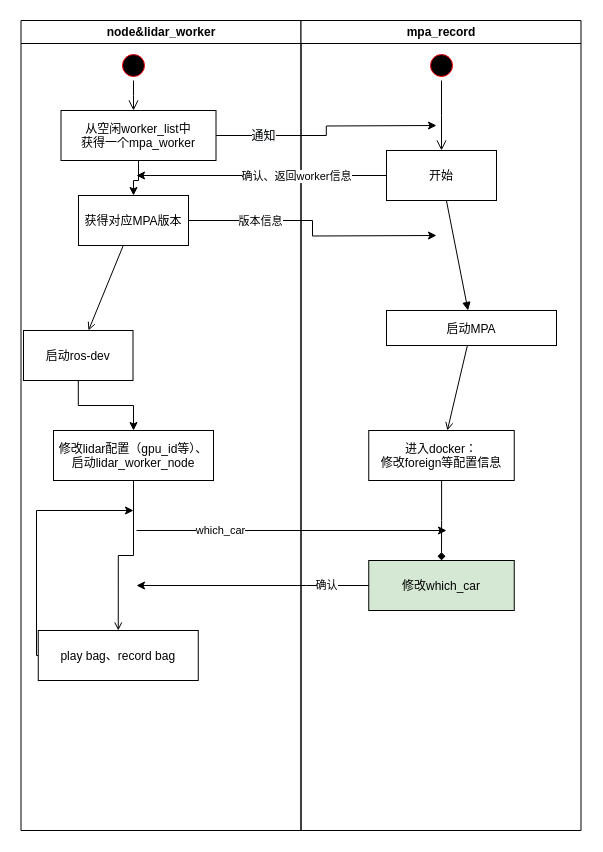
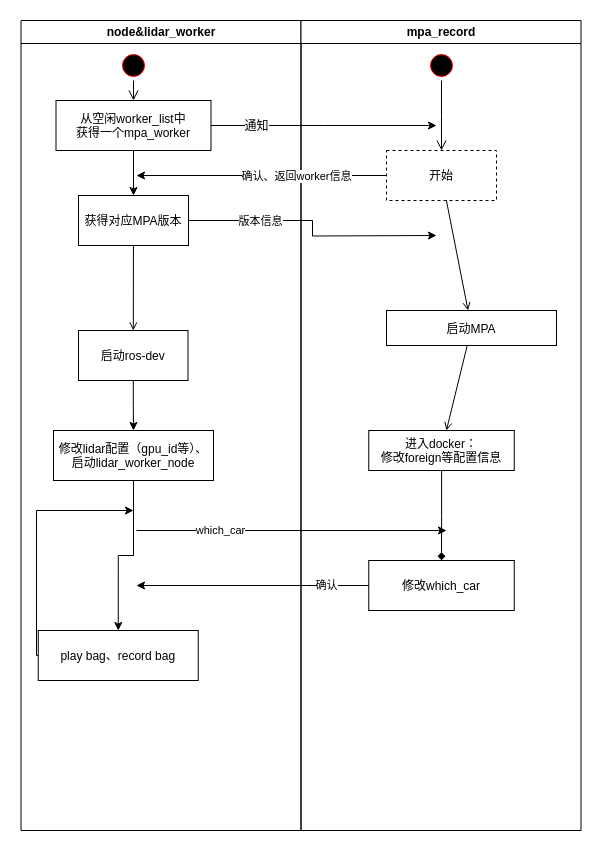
(139, 136) -> (134, 126)
(442, 176) -> (442, 176)
(466, 301) -> (467, 304)
(78, 356) -> (133, 356)
(442, 456) -> (442, 451)
(442, 586) -> (442, 586)
(118, 624) -> (118, 622)
